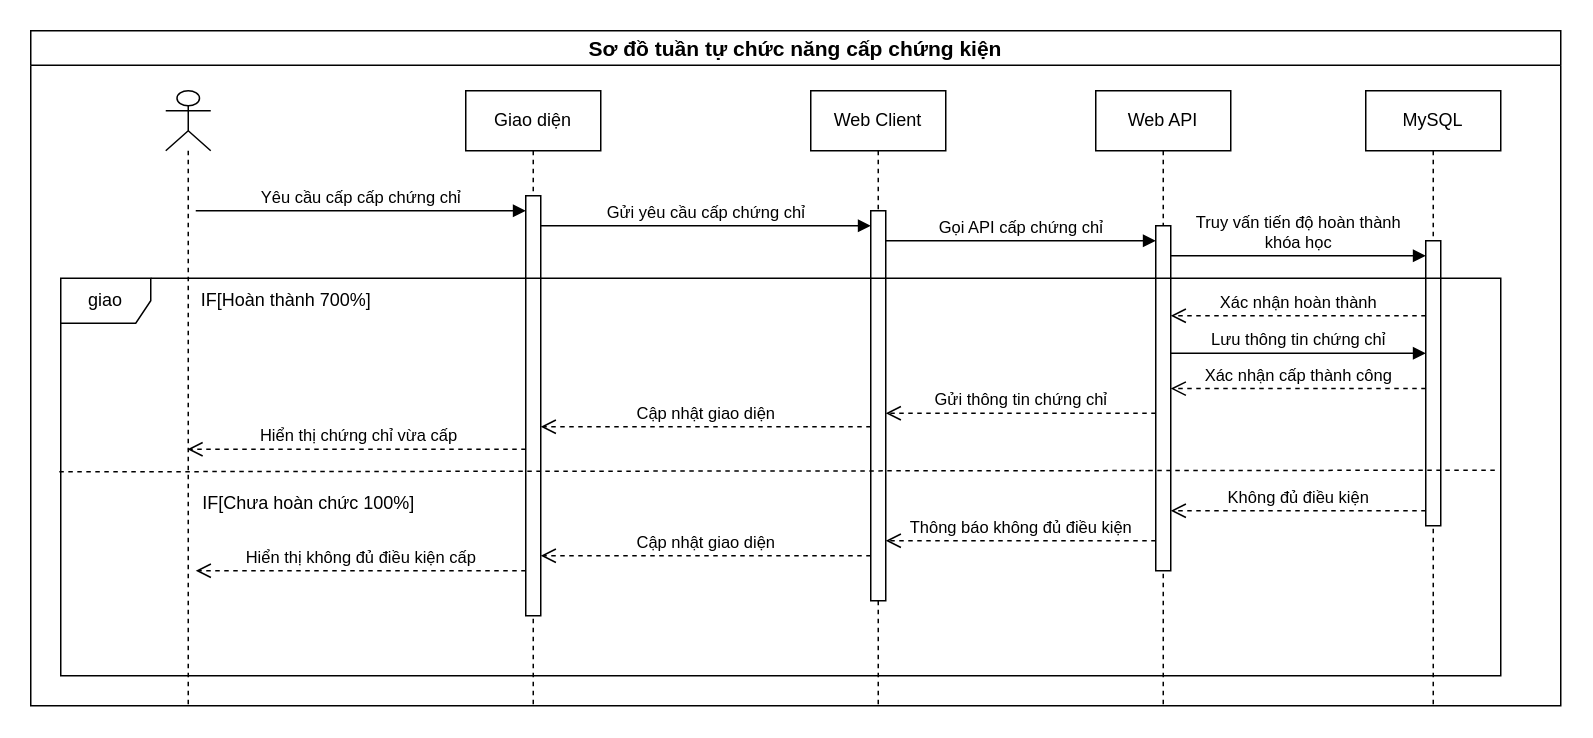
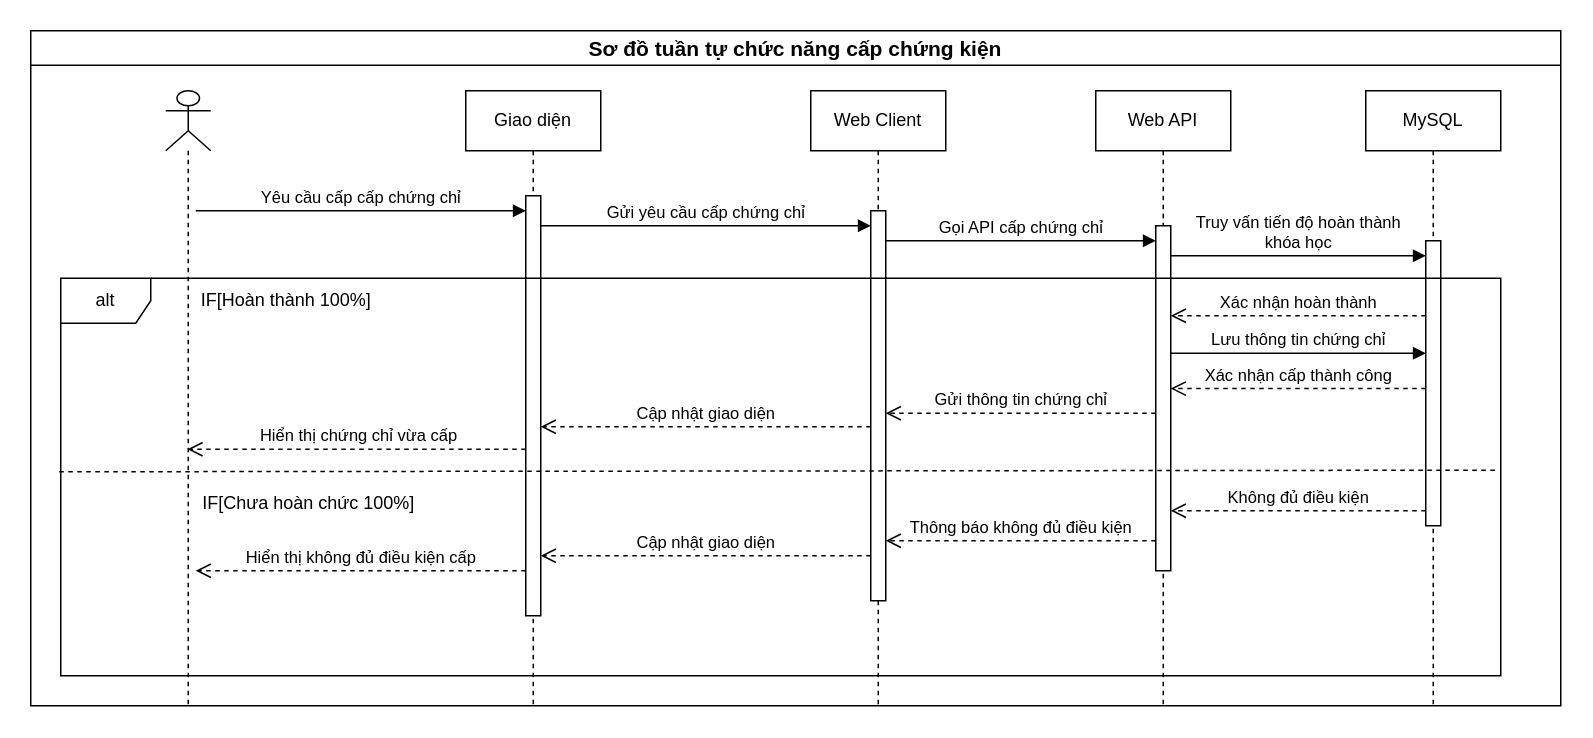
(106, 301) -> (106, 301)
(287, 301) -> (287, 301)
